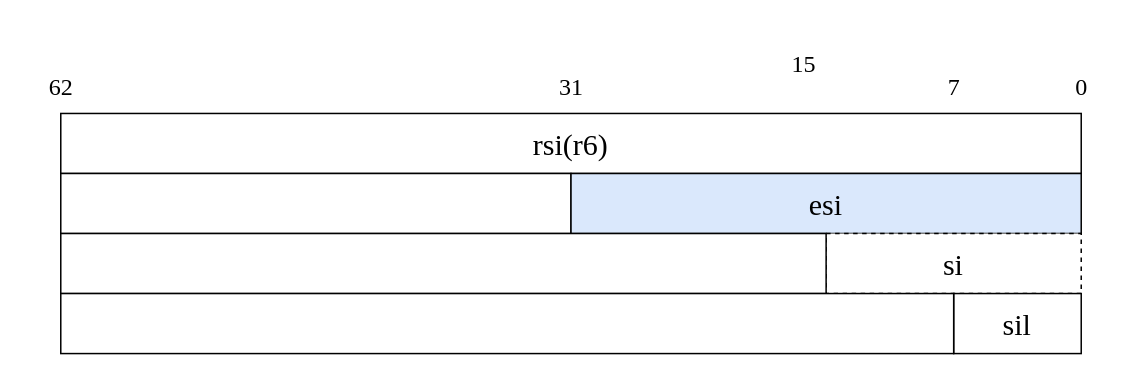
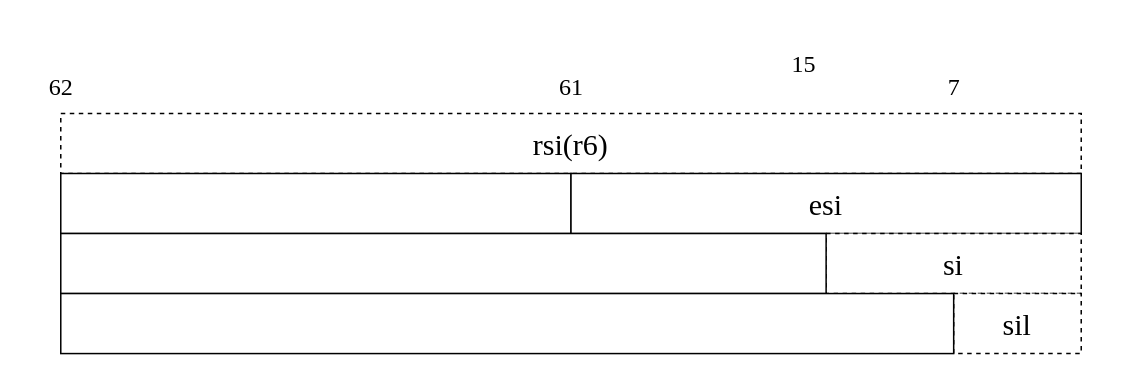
(572, 83) -> (572, 83)
(1081, 83) -> none
(571, 143) -> (571, 143)
(826, 203) -> (826, 203)
(1017, 323) -> (1017, 323)
